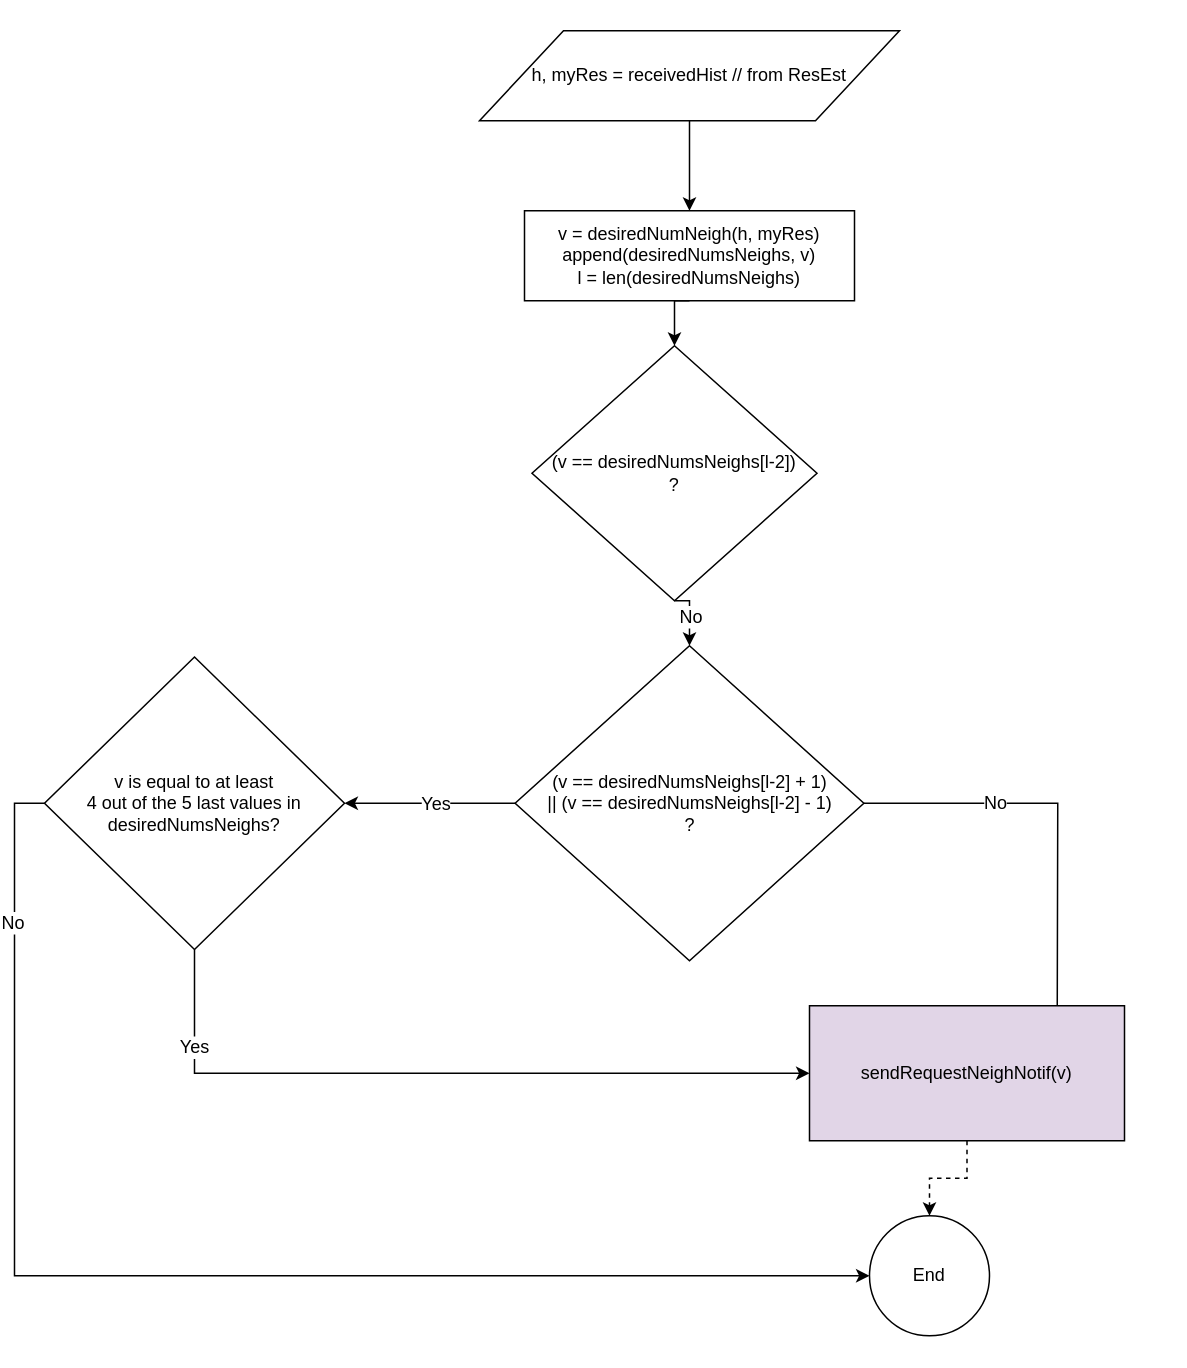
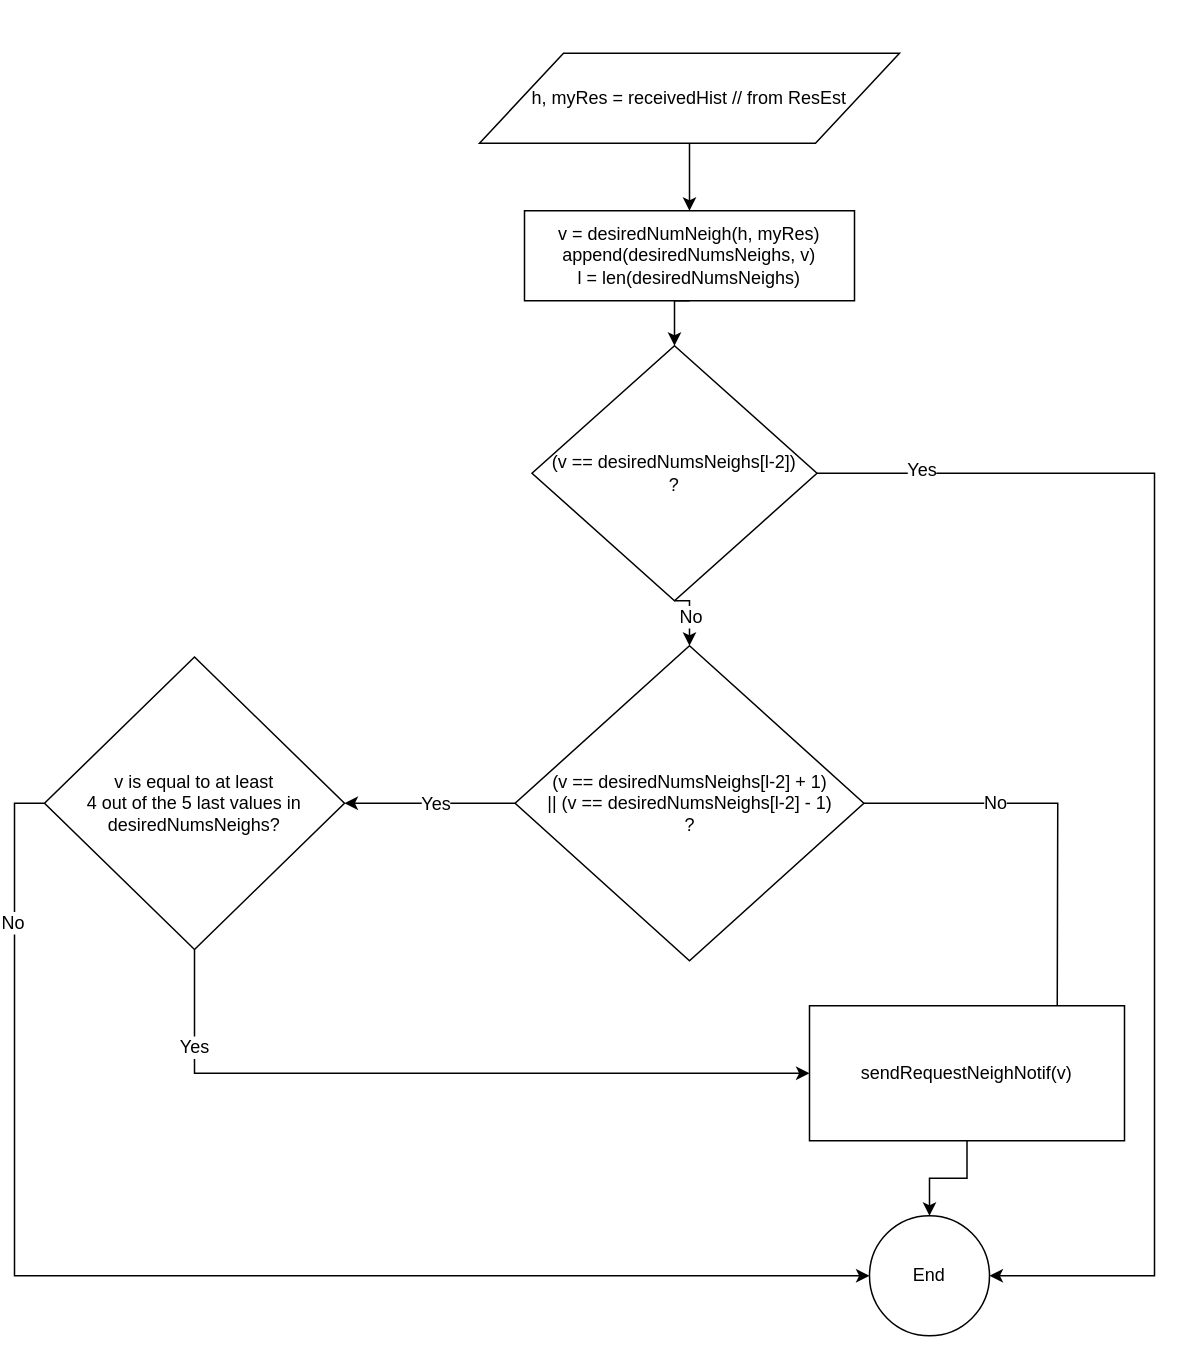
(689, 76) -> (689, 98)
none -> (1154, 783)
(967, 1073) -> (967, 1073)
(954, 1178) -> (954, 1178)
